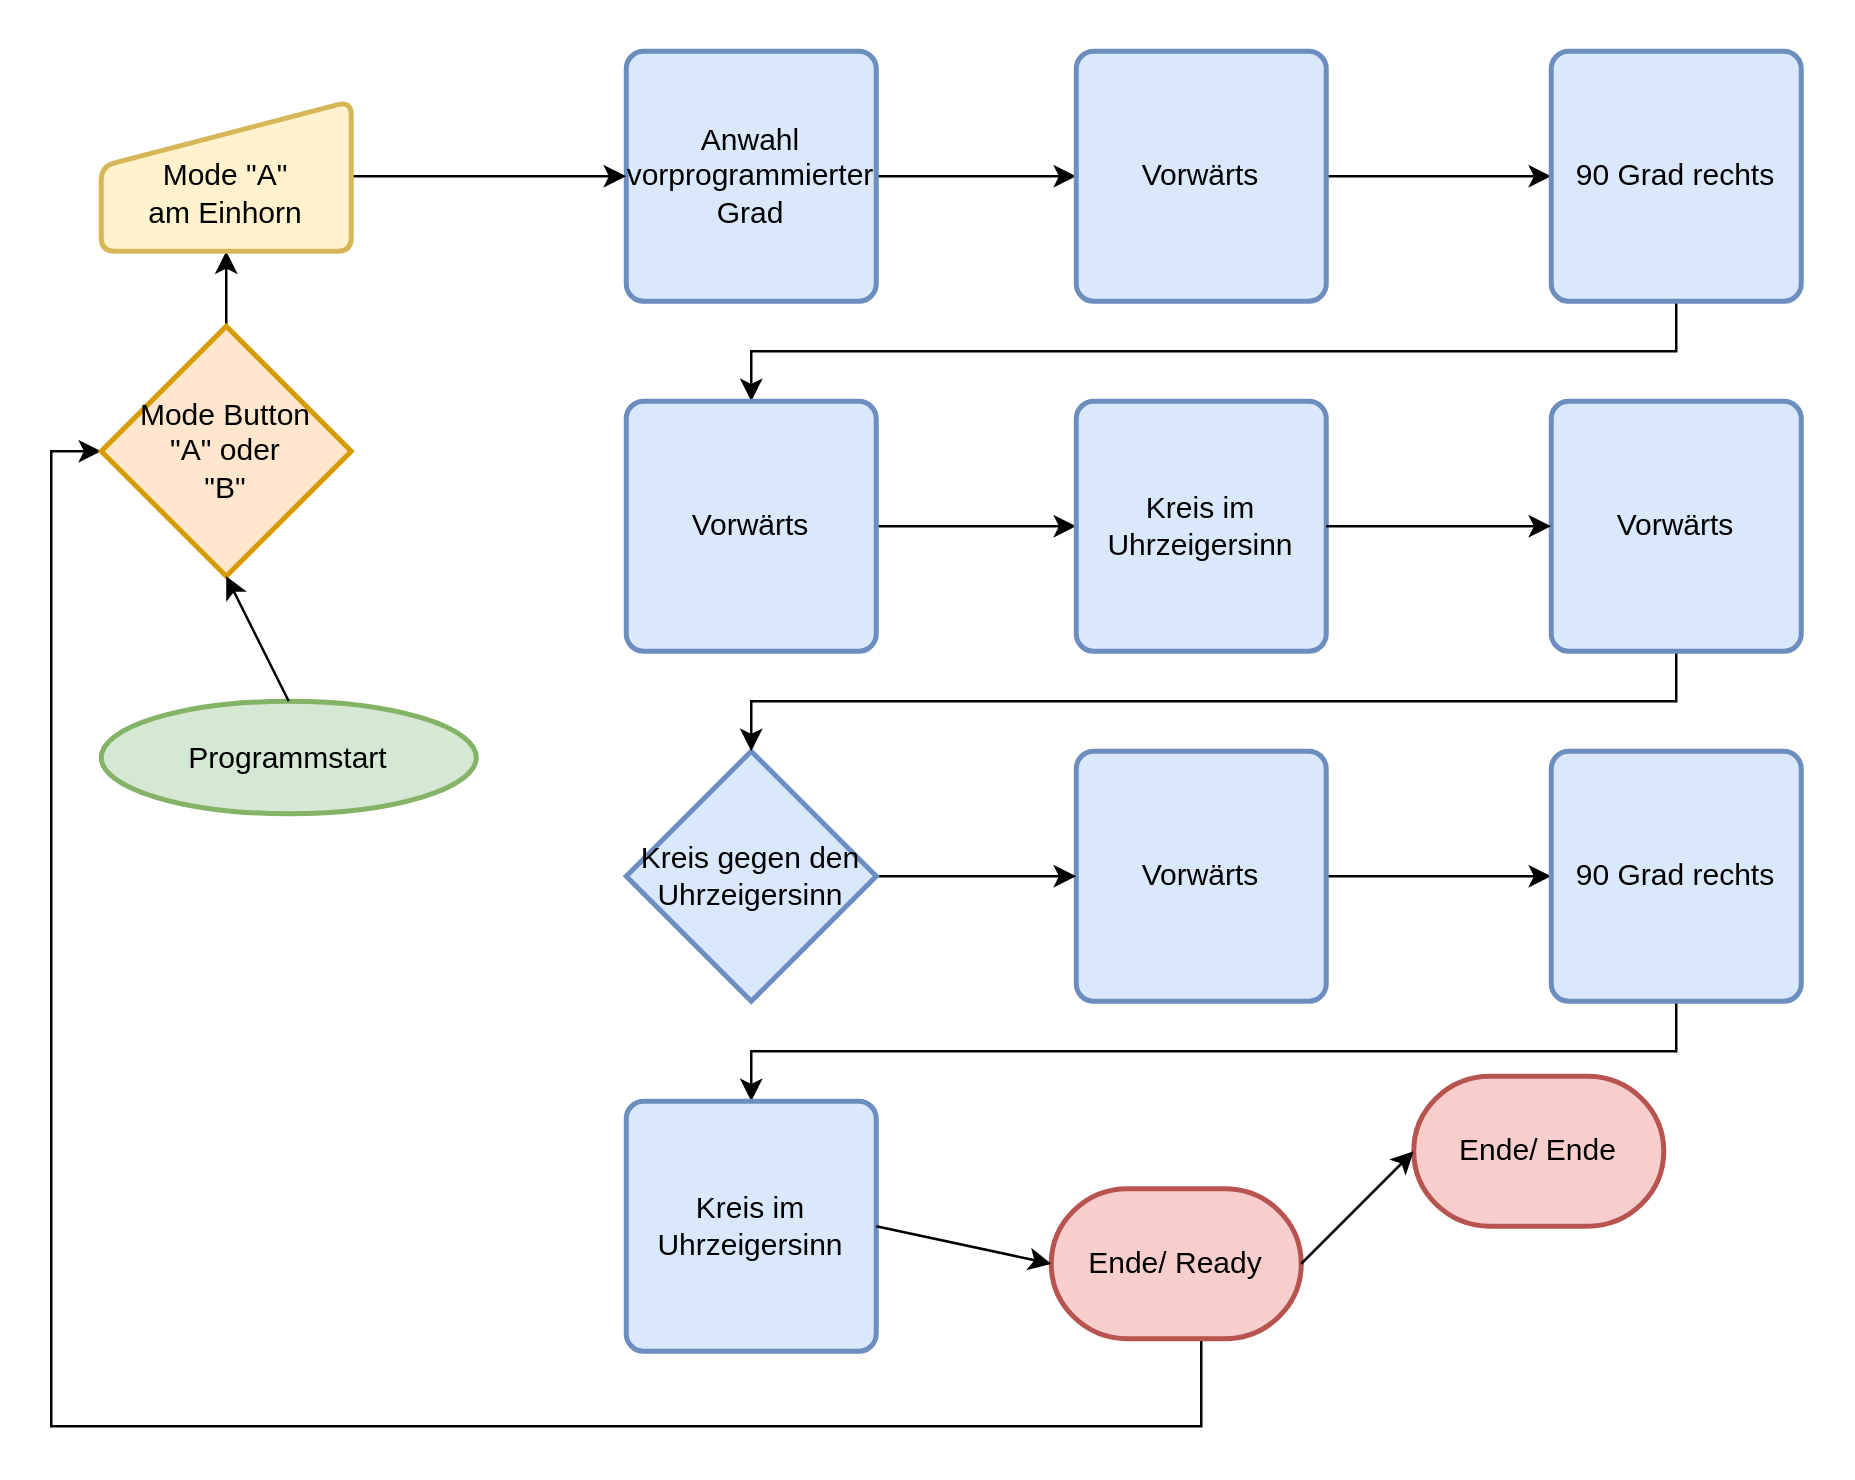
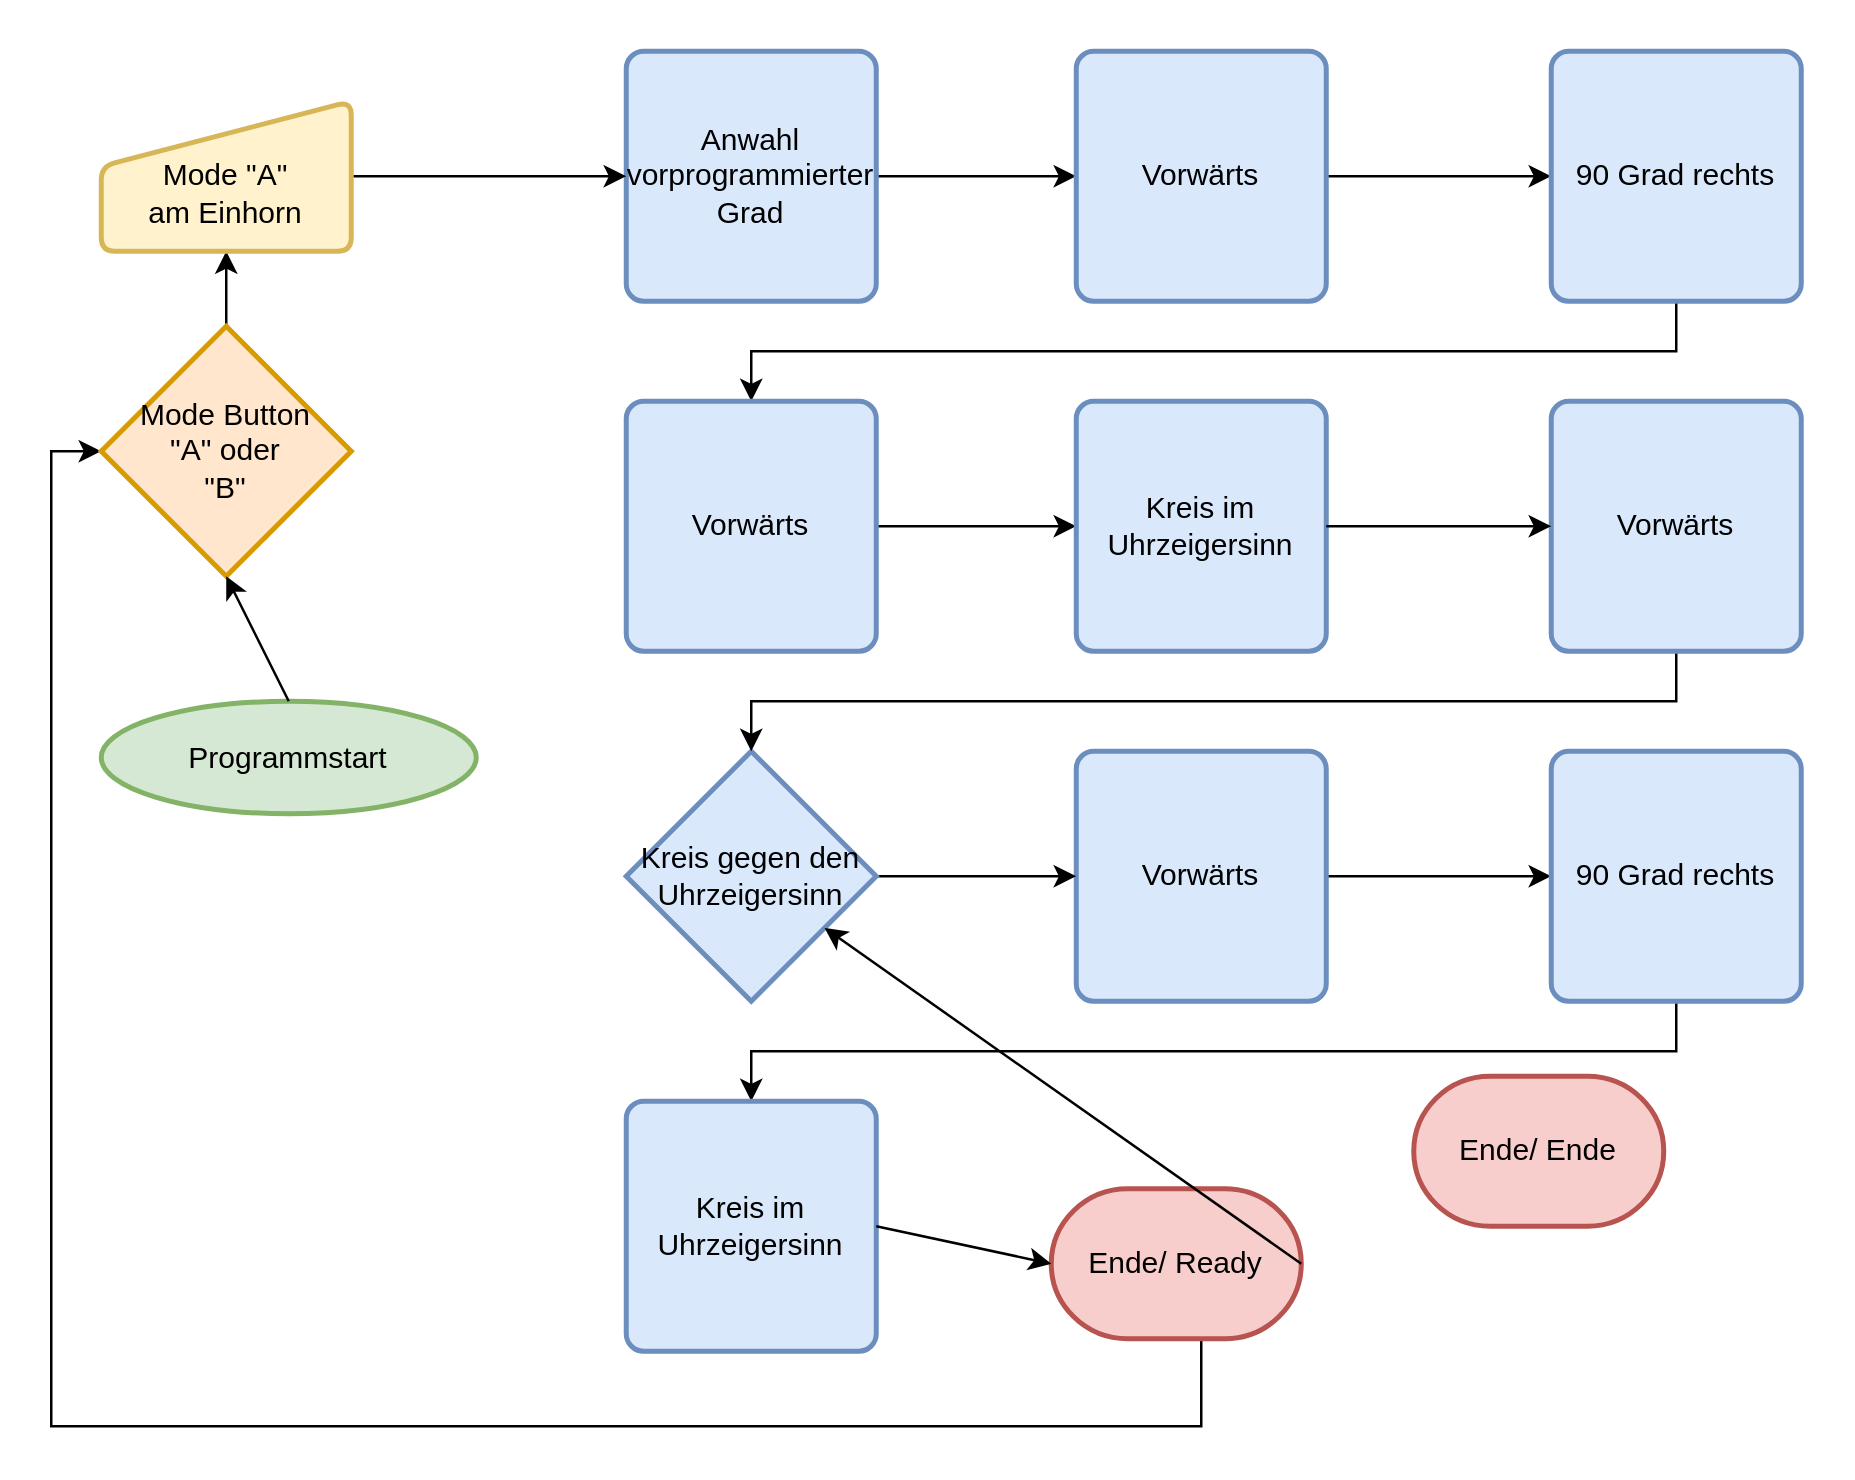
(1352, 1213) -> (1153, 1159)
